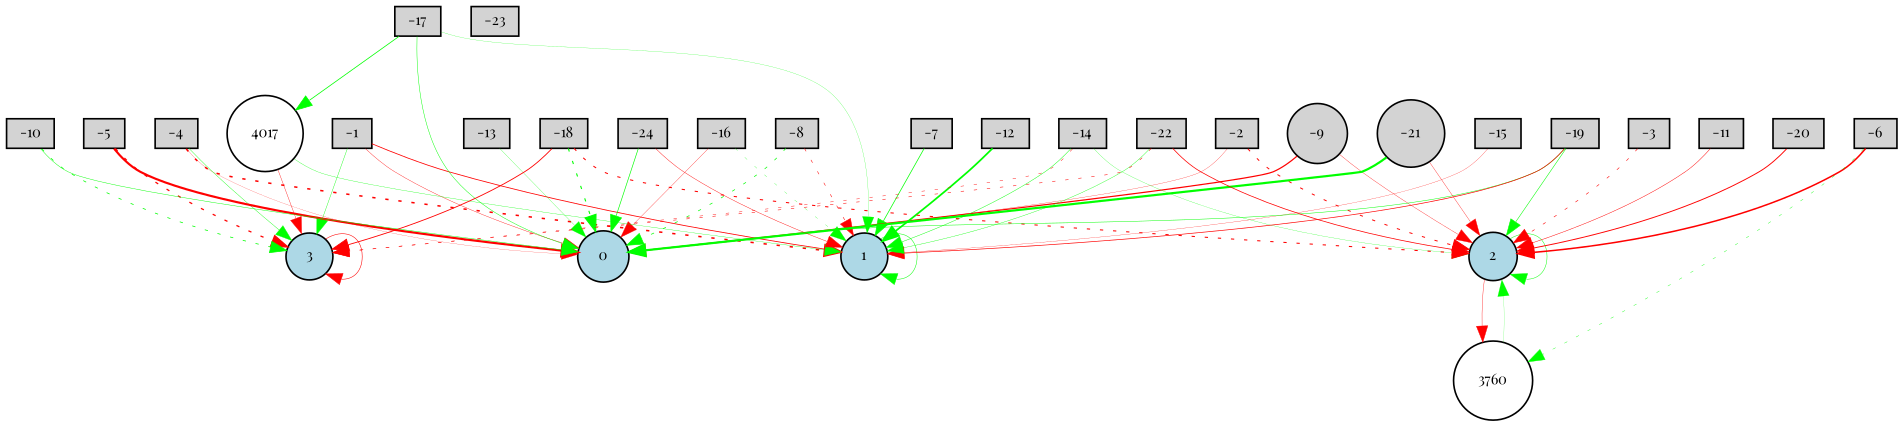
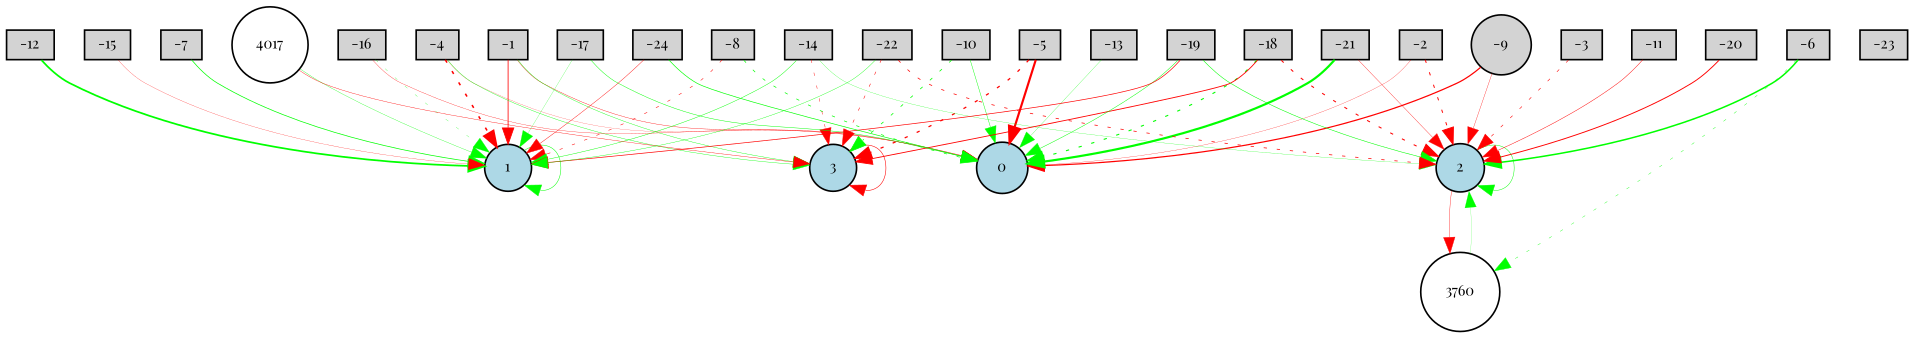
(354, 68) -> none
(1411, 134) -> (1345, 45)
(1270, 203) -> (1152, 134)
(1708, 223) -> (1657, 131)
